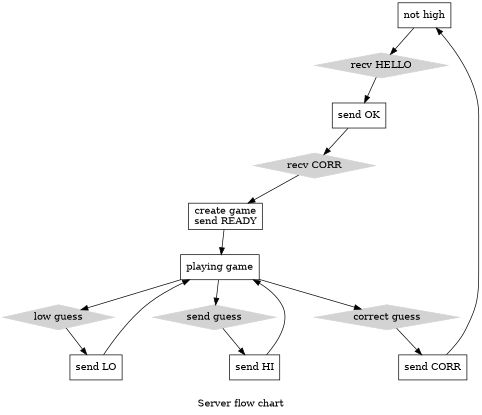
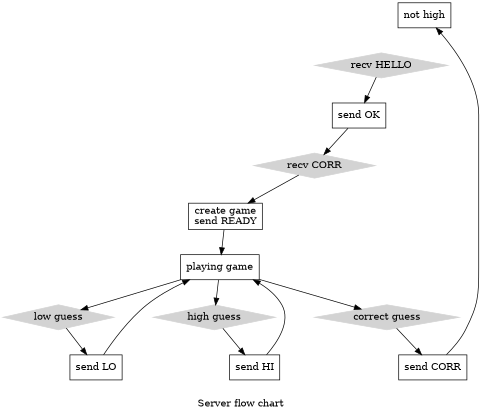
(404, 39) -> none
(214, 317) -> (214, 317)
